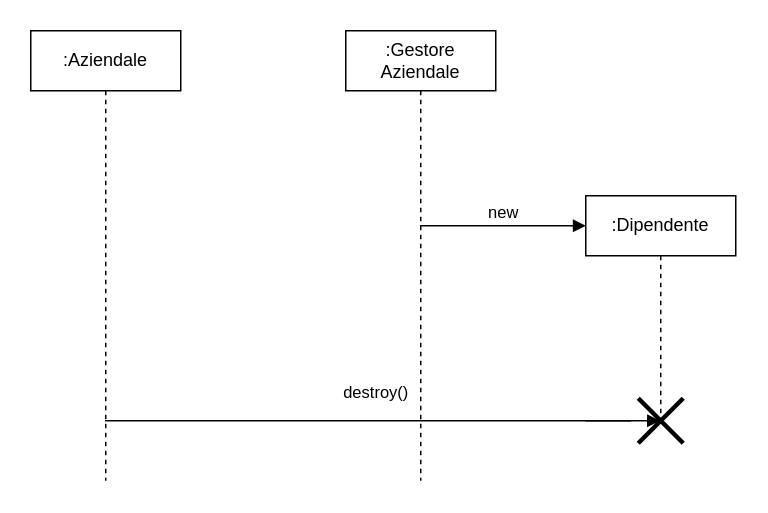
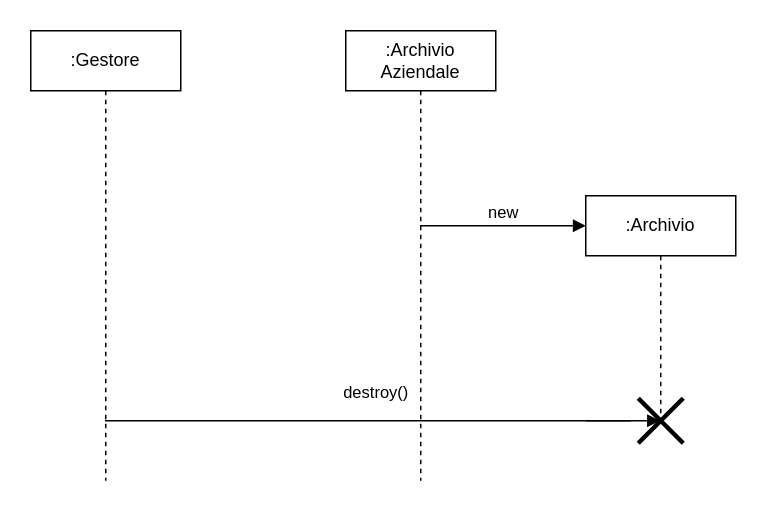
(106, 61) -> (106, 61)
(421, 61) -> (421, 61)
(661, 226) -> (661, 226)
